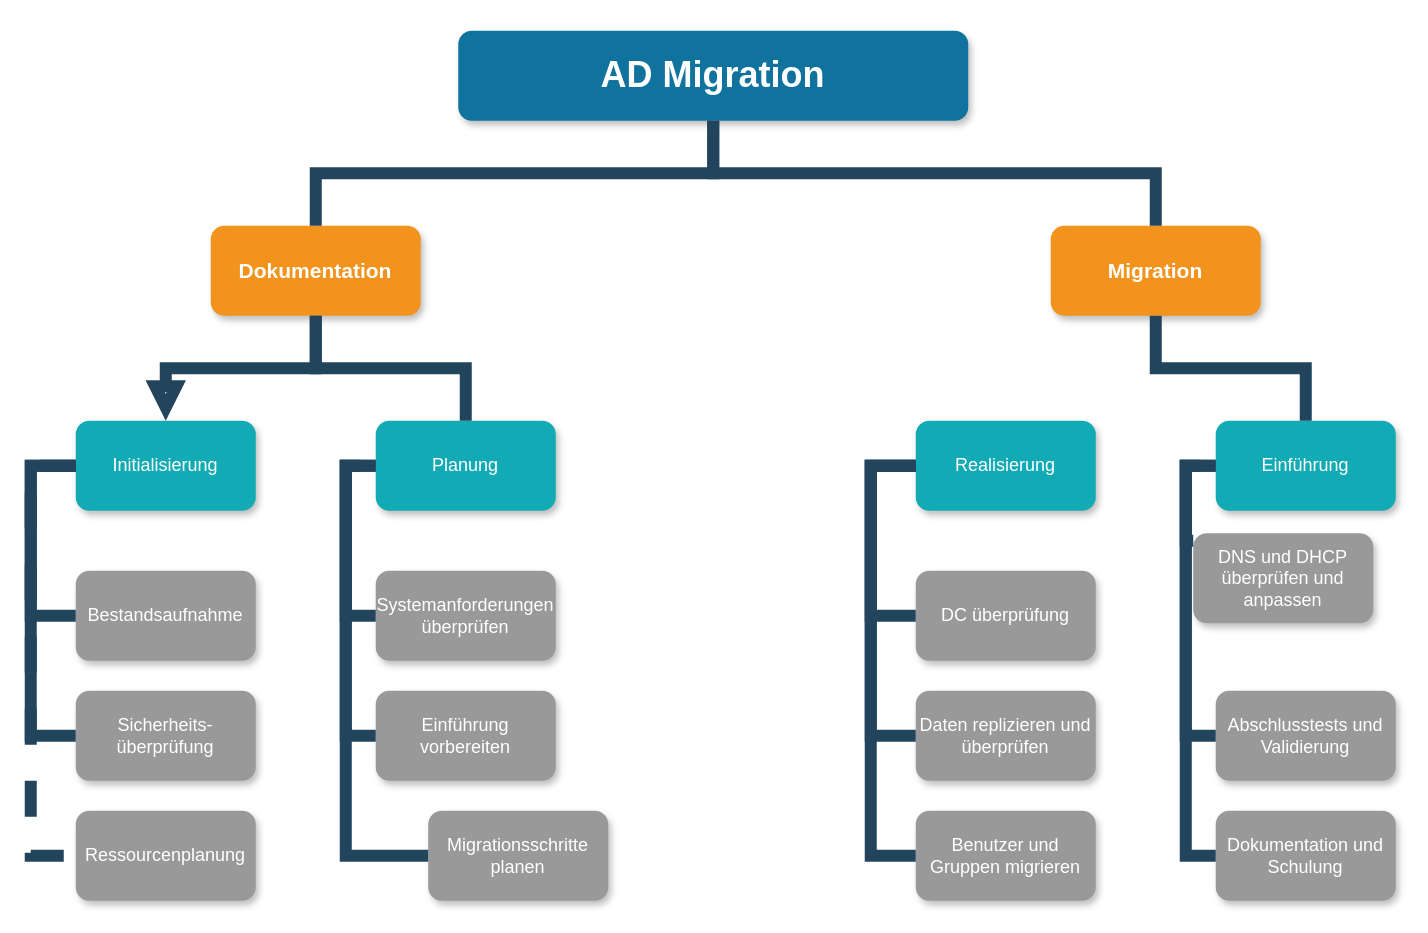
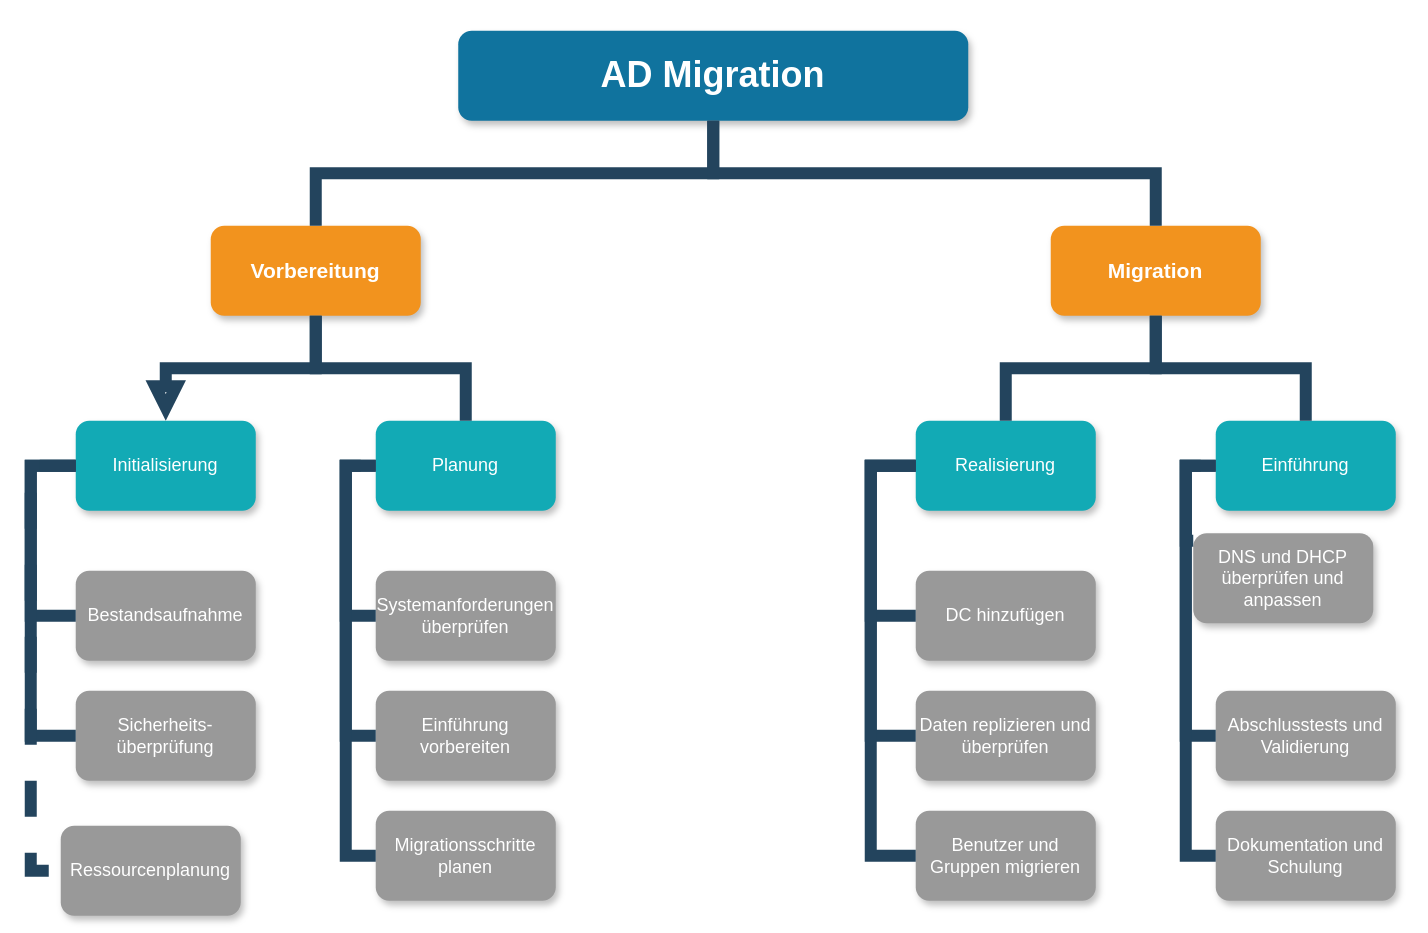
(316, 271) -> (316, 271)
none -> (1053, 368)
(1006, 616) -> (1006, 616)
(166, 856) -> (151, 871)
(518, 856) -> (466, 856)
